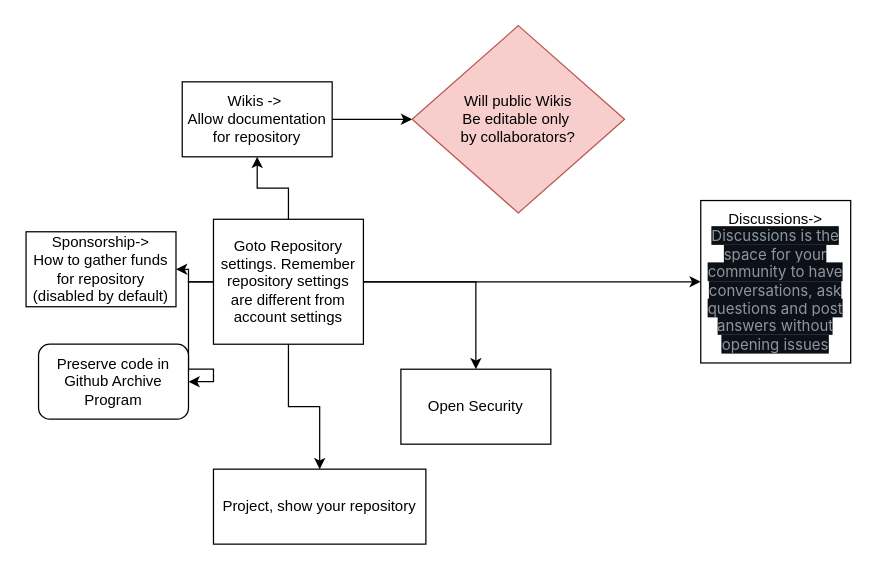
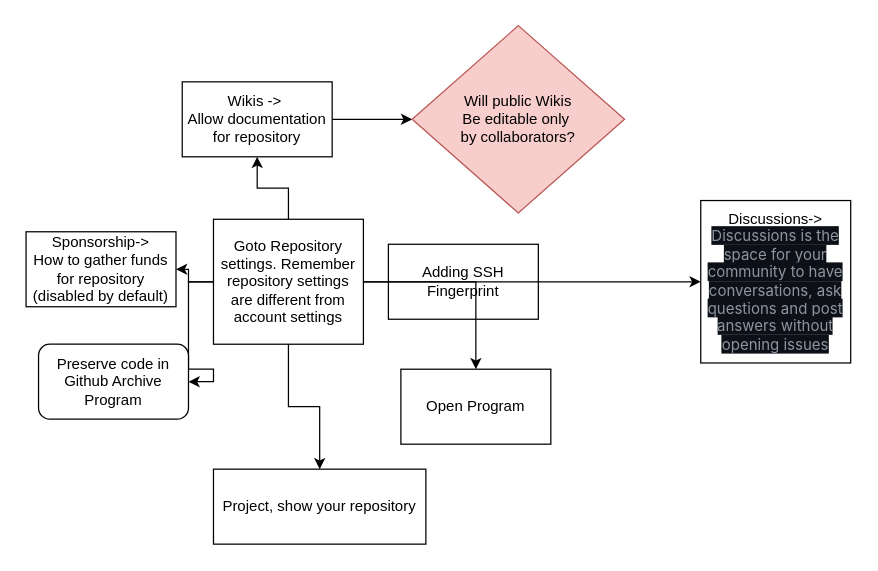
none -> (463, 282)
(476, 407) -> (476, 407)
